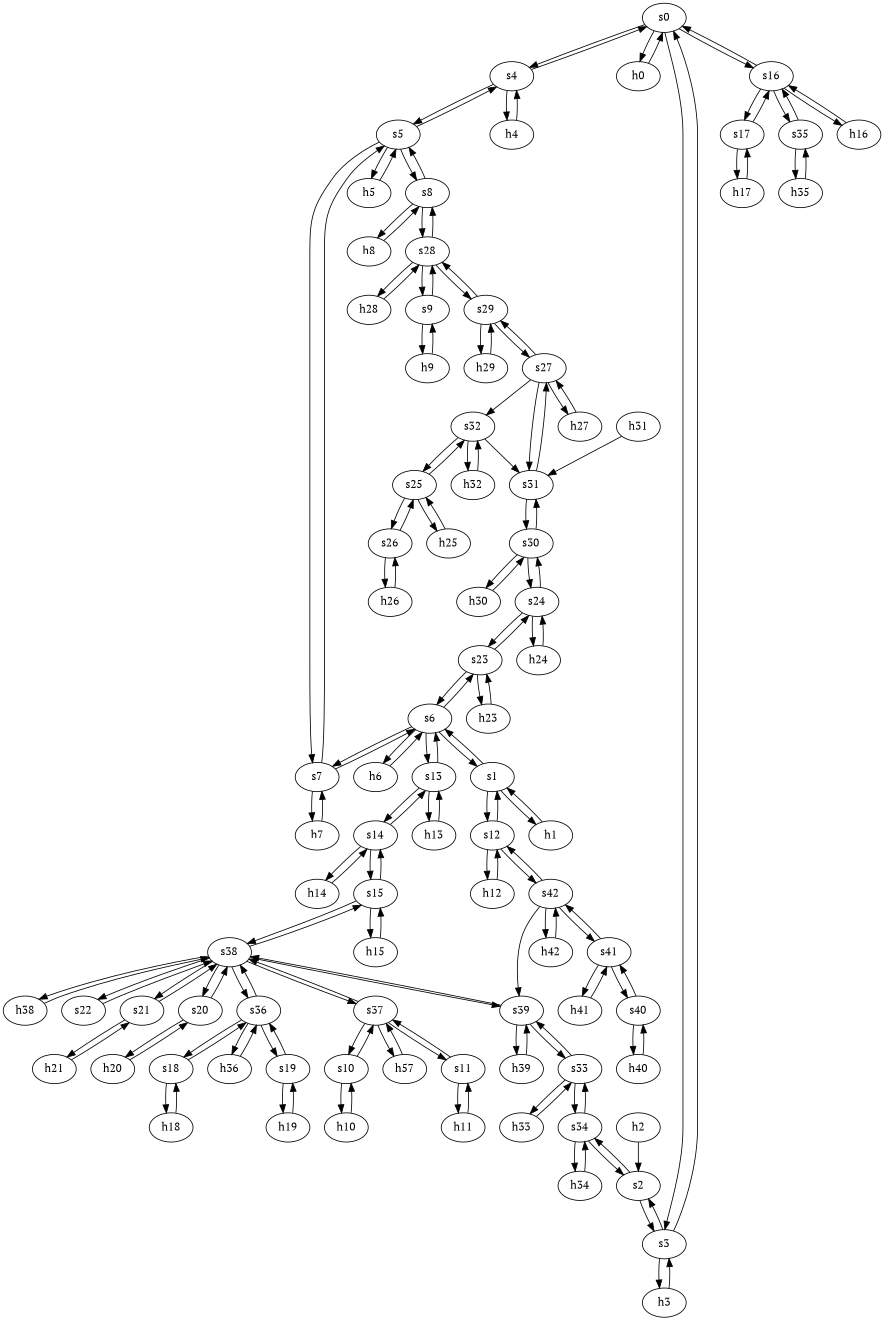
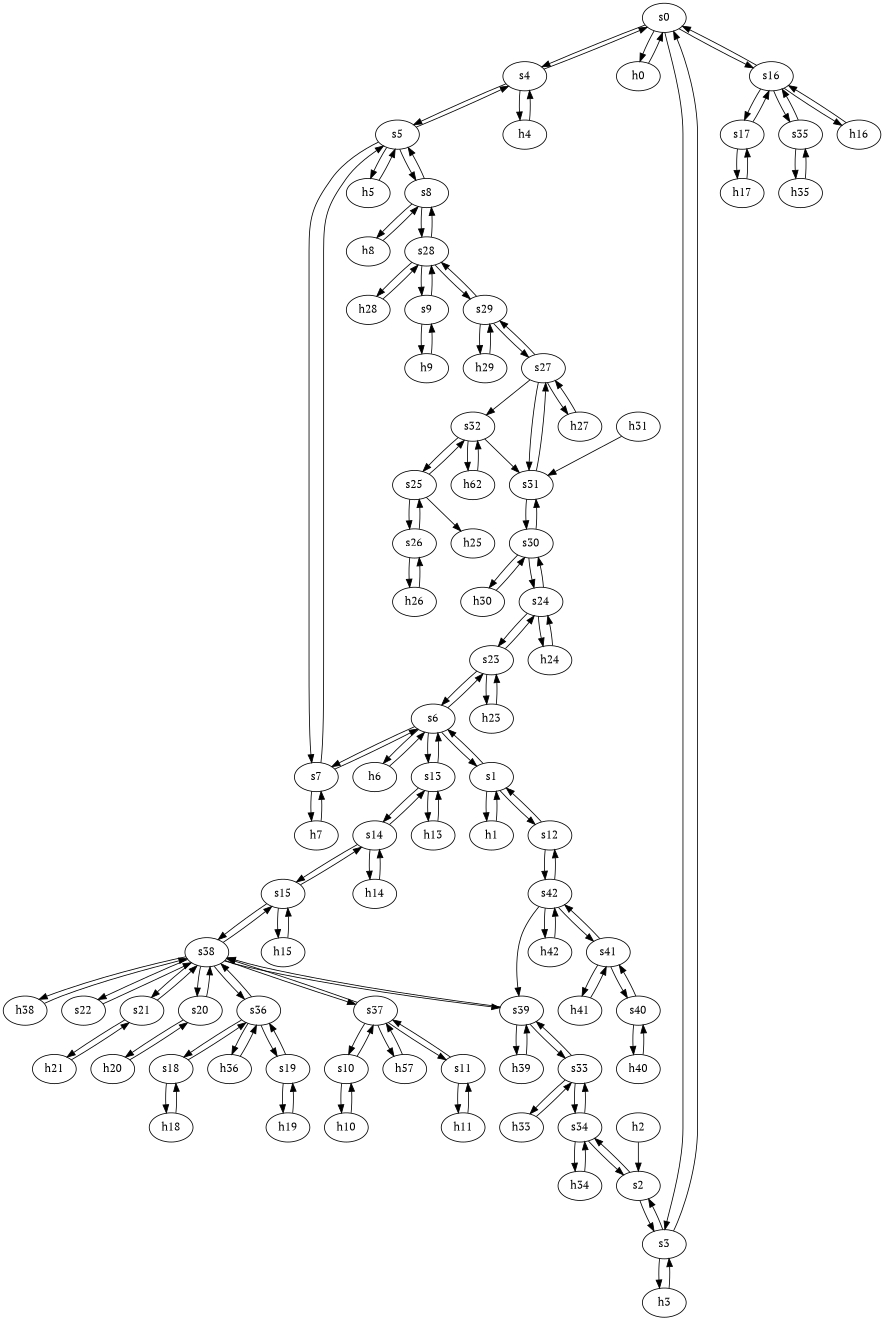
(473, 485) -> (473, 485)
(438, 516) -> none
(492, 894) -> none
